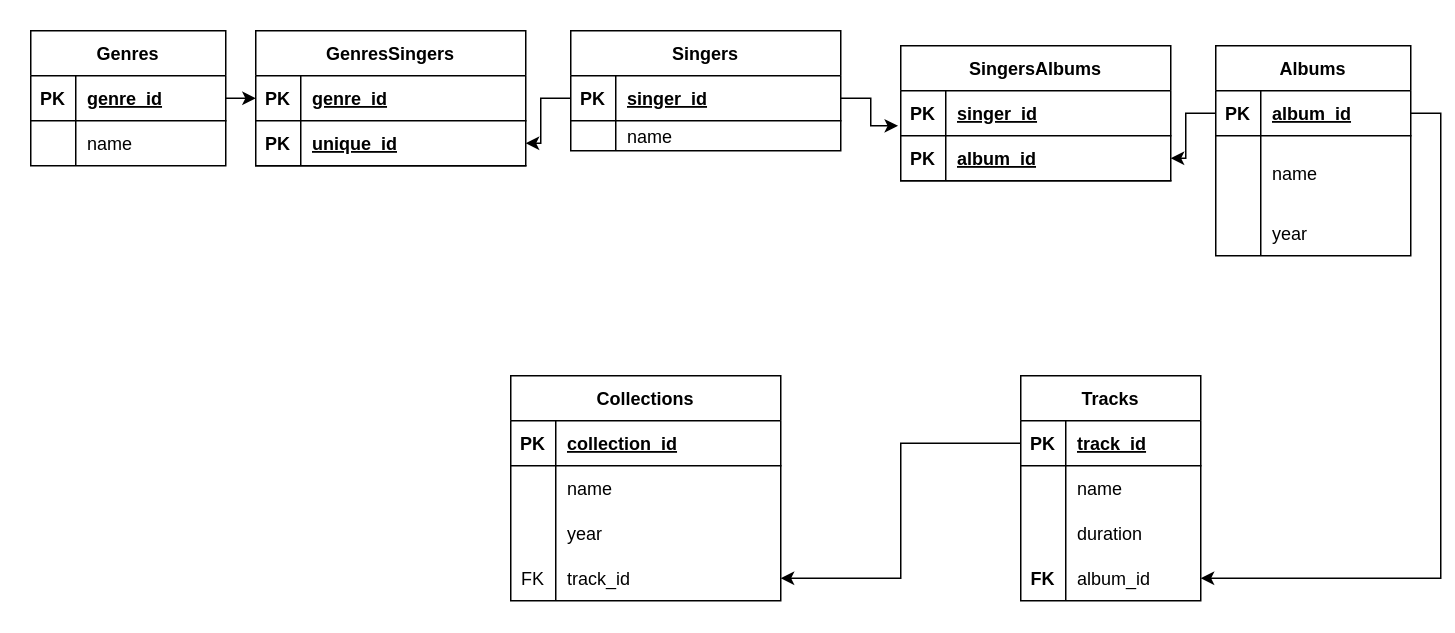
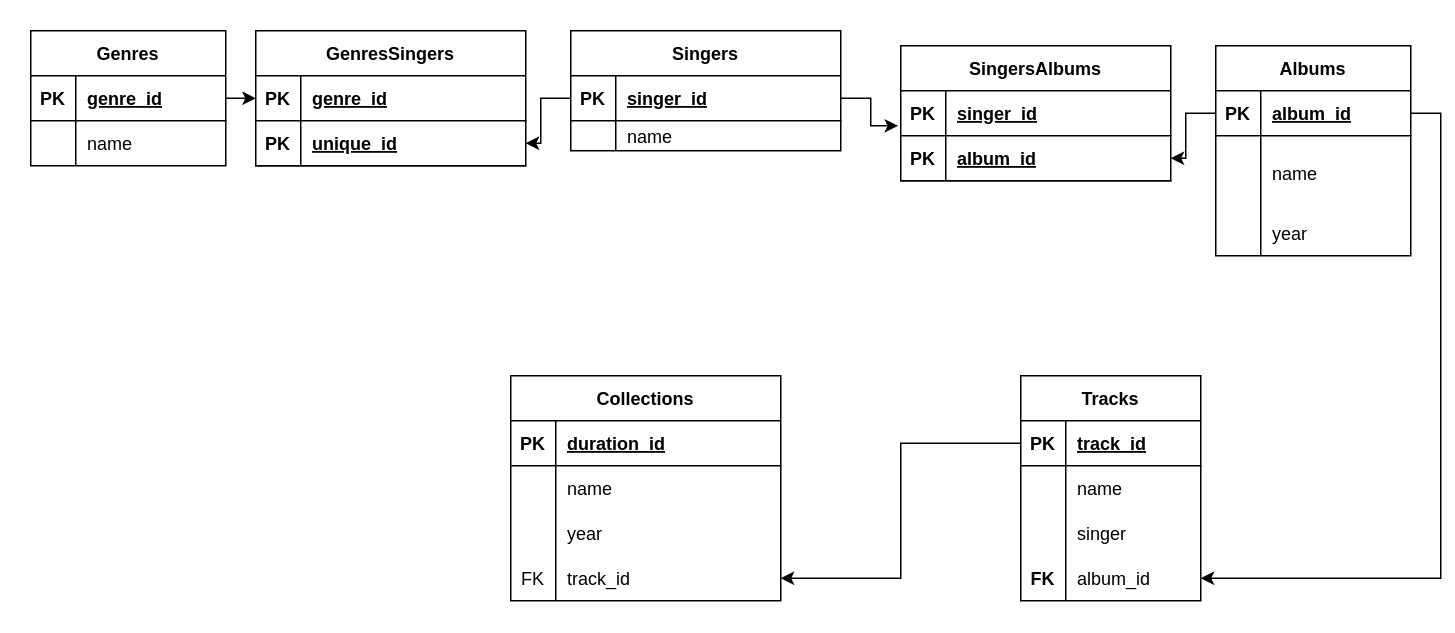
(623, 444) -> (618, 444)
(1115, 534) -> (1105, 534)
